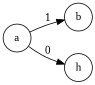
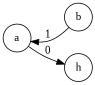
(43, 26) -> (55, 38)
